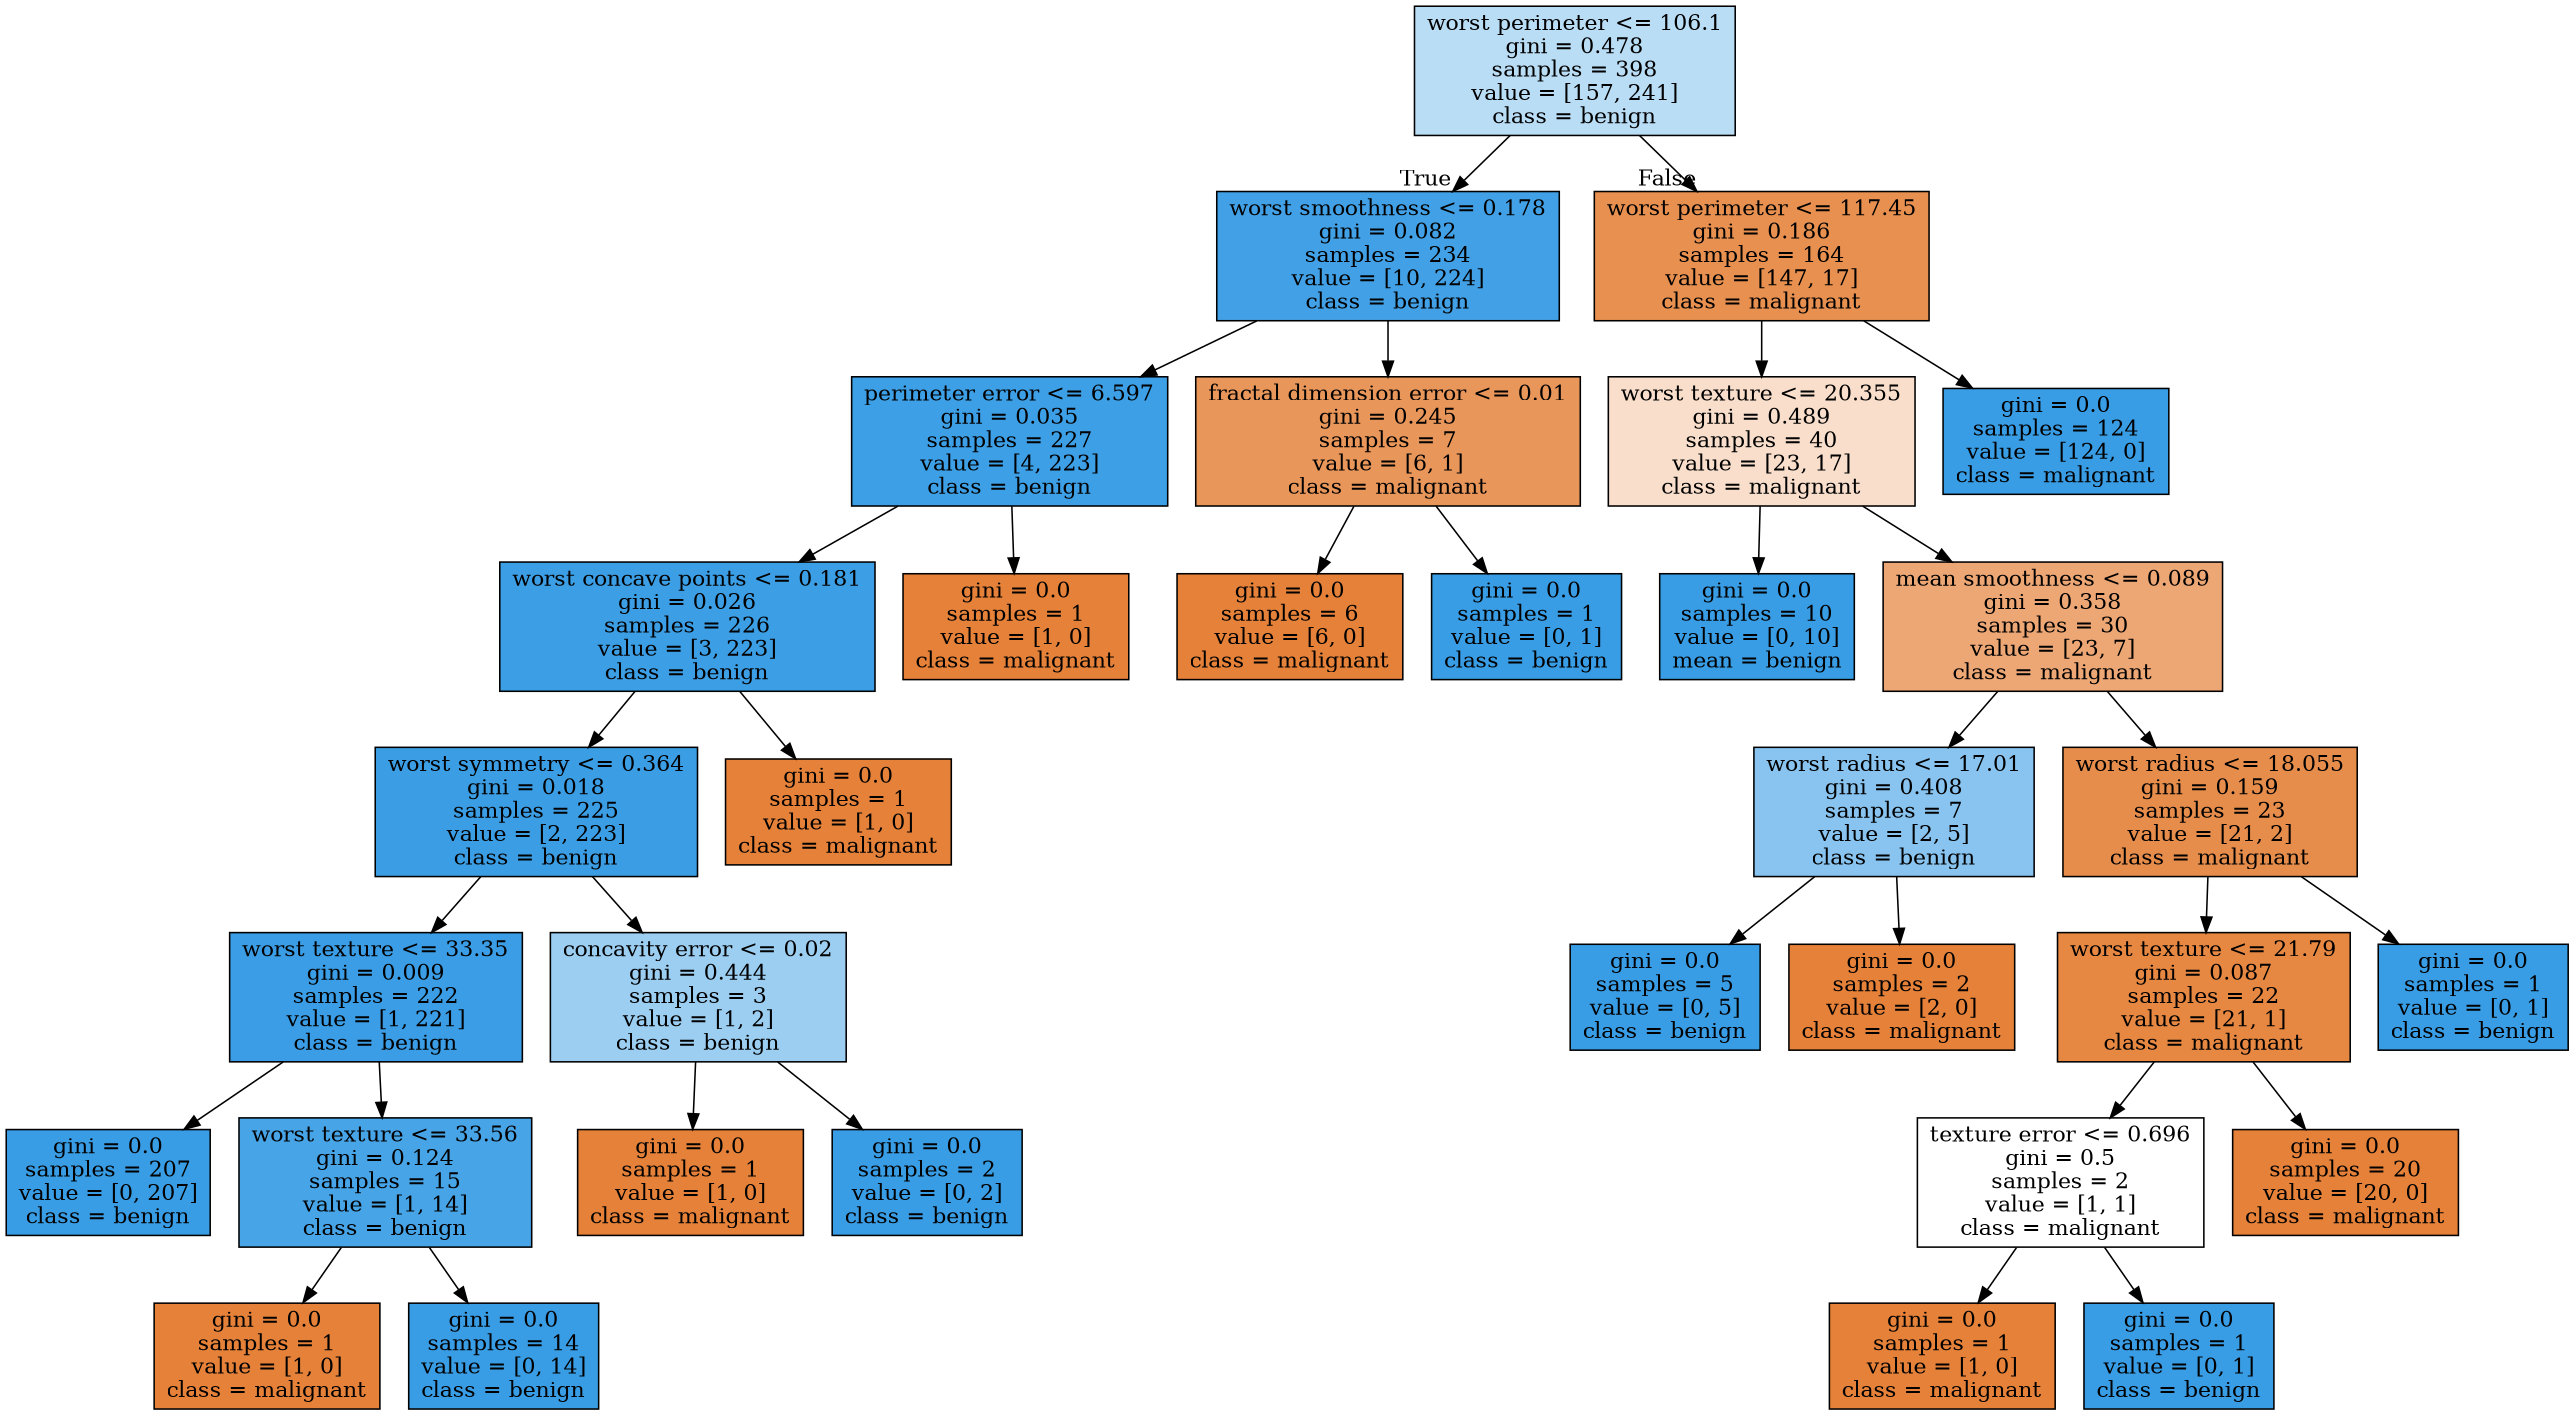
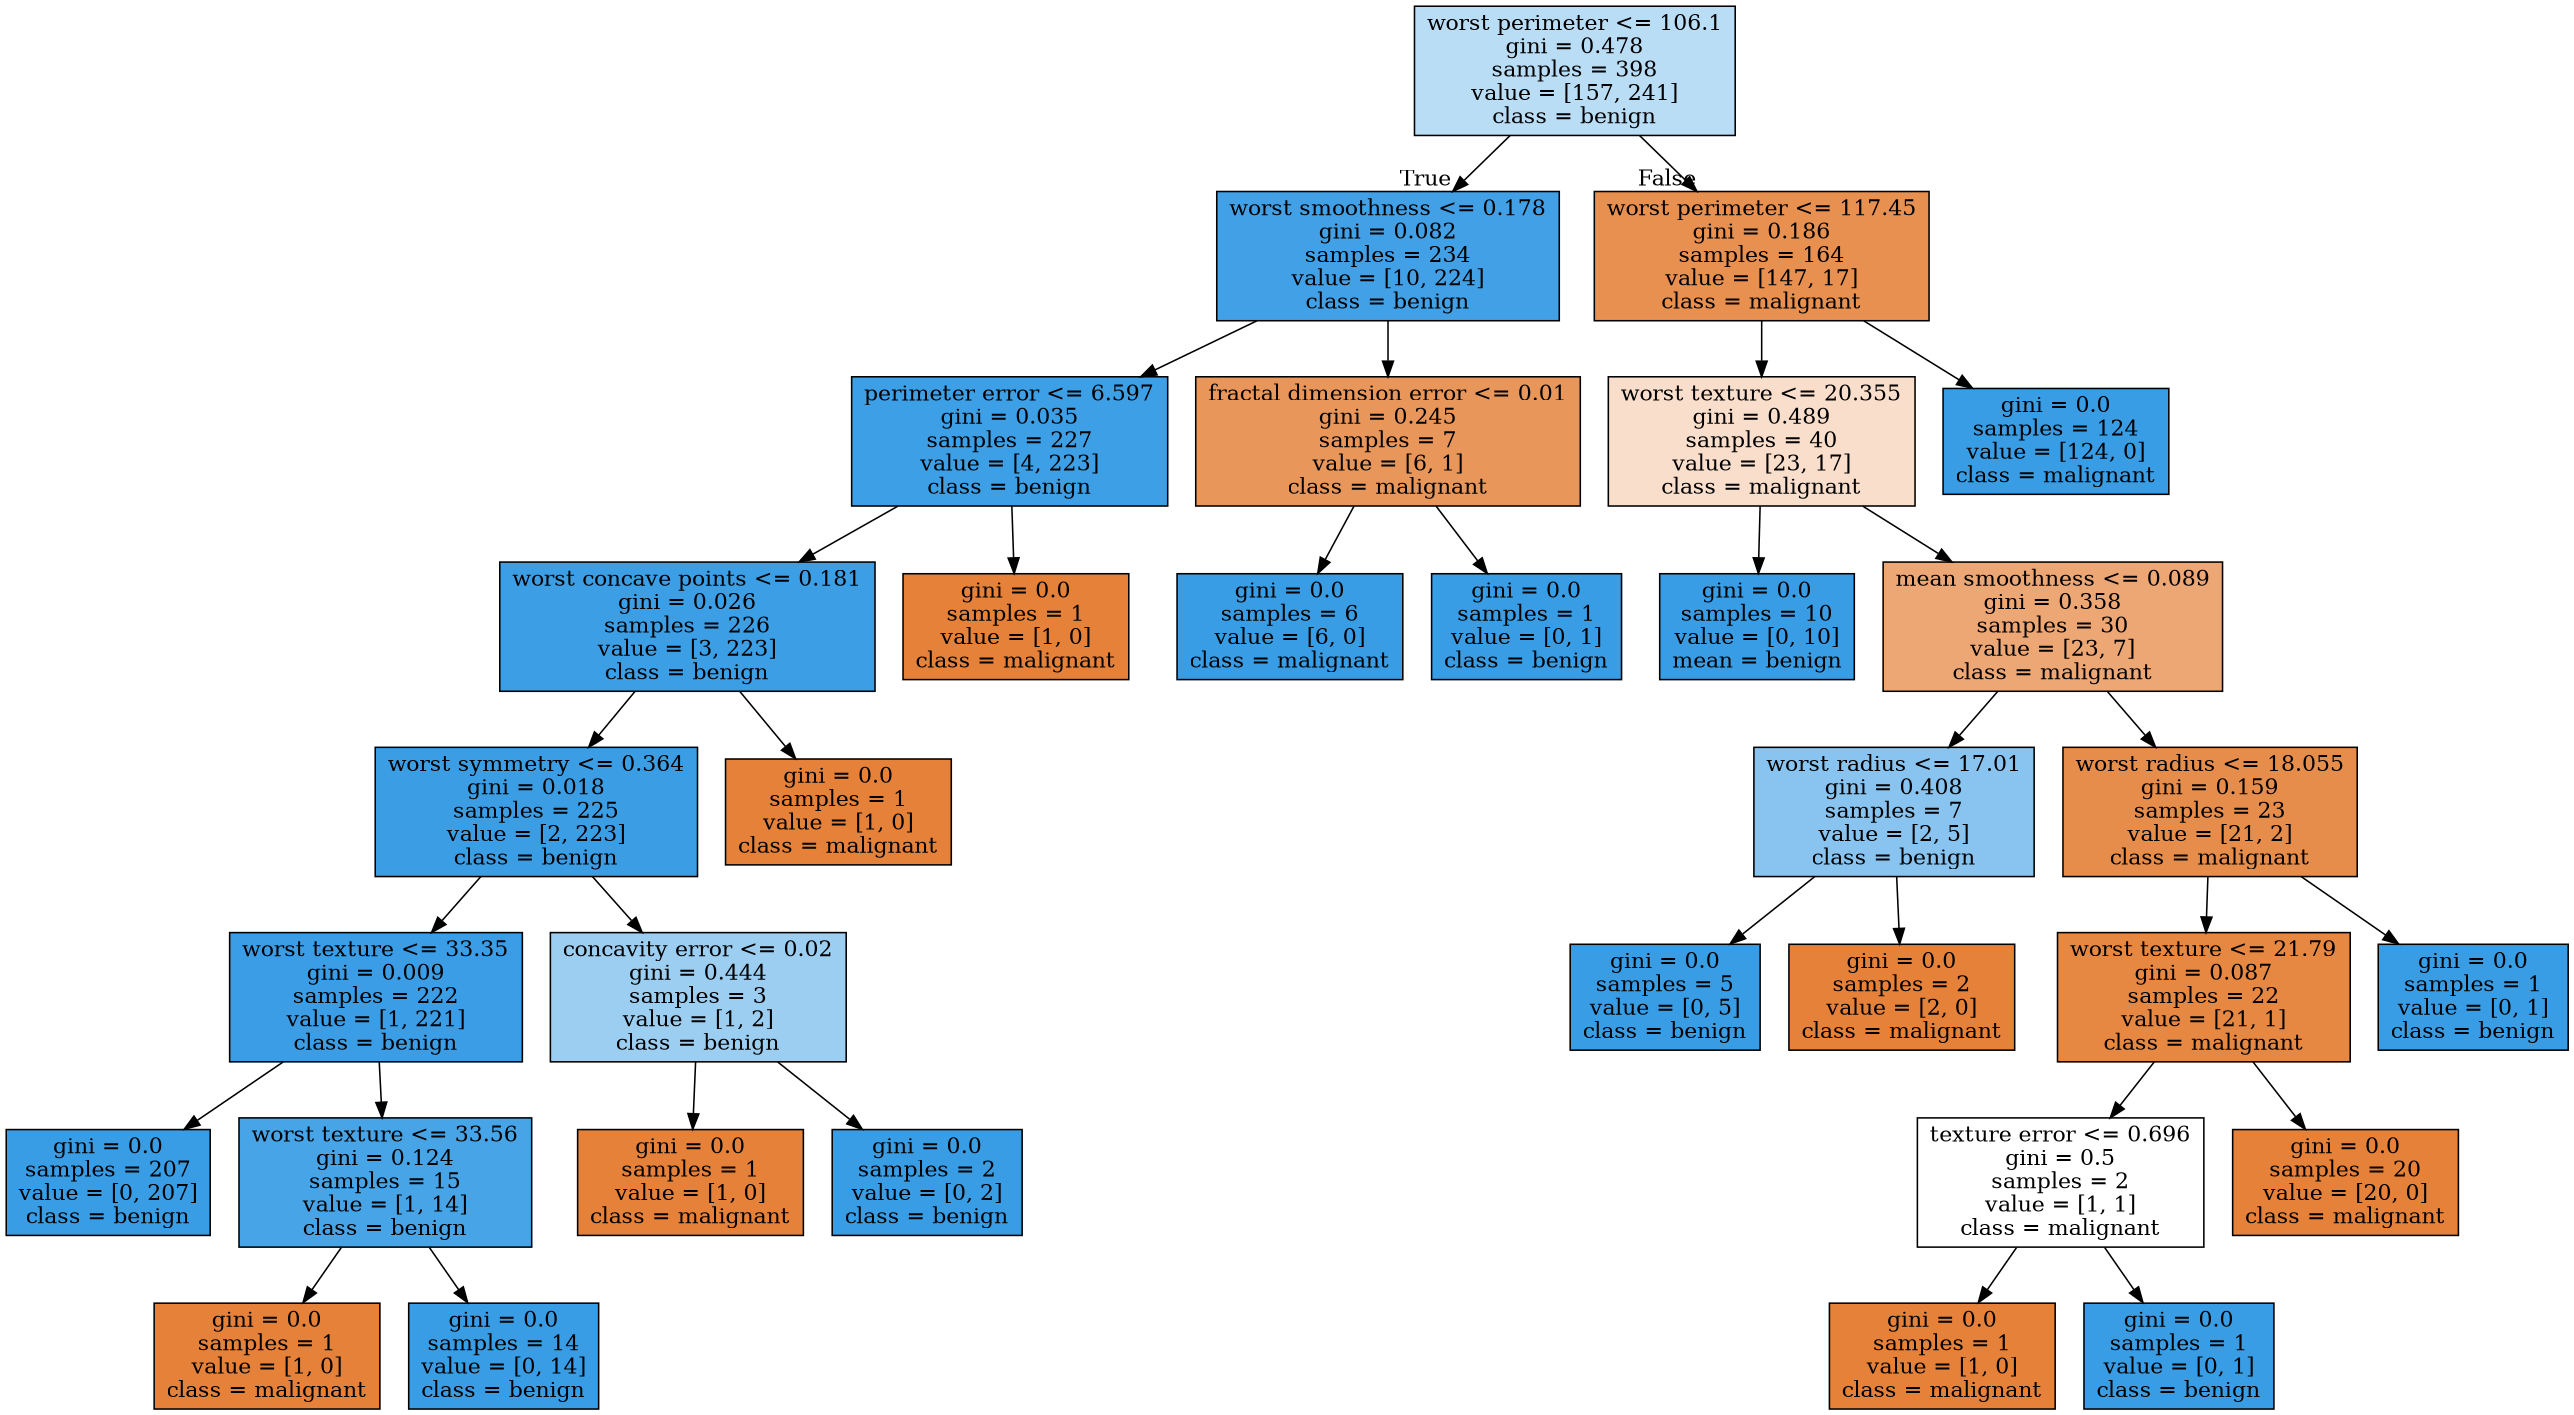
(1290, 627) -> (1290, 627)
